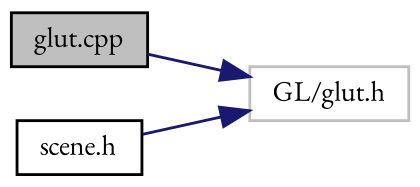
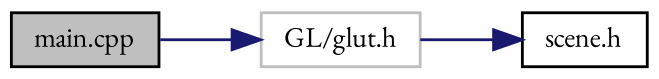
(79, 40) -> (85, 40)
(182, 126) -> (457, 40)
